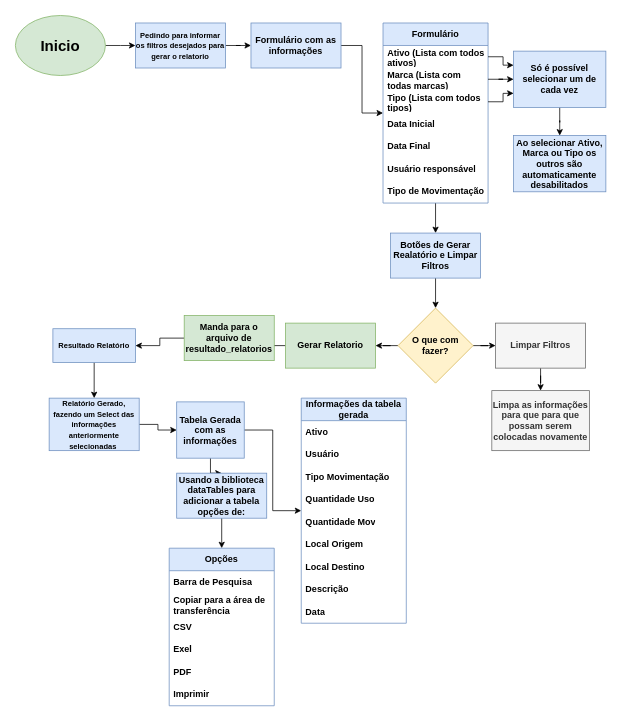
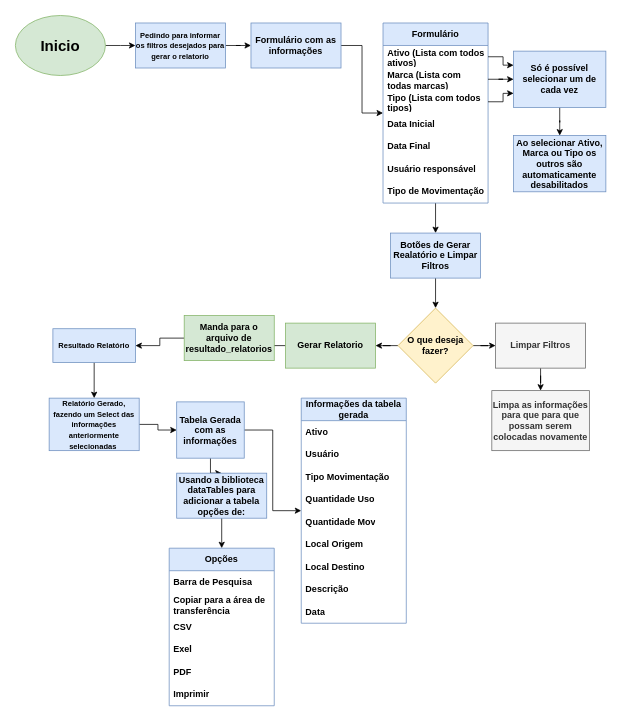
(435, 345) -> (435, 345)
